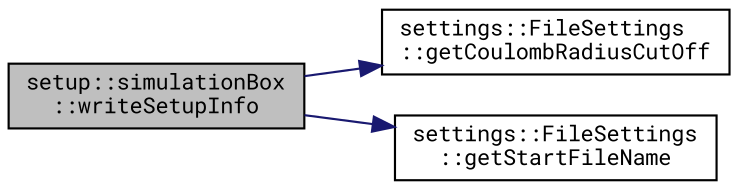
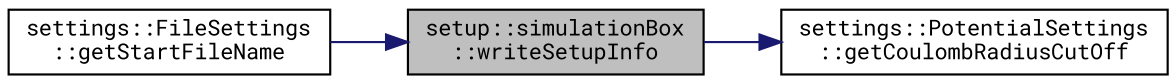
(556, 42) -> (974, 42)
(339, 120) -> (358, 42)
